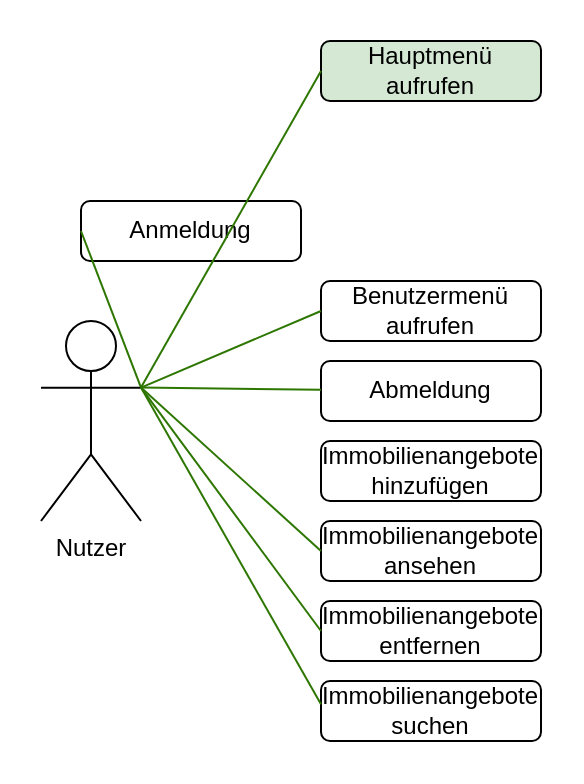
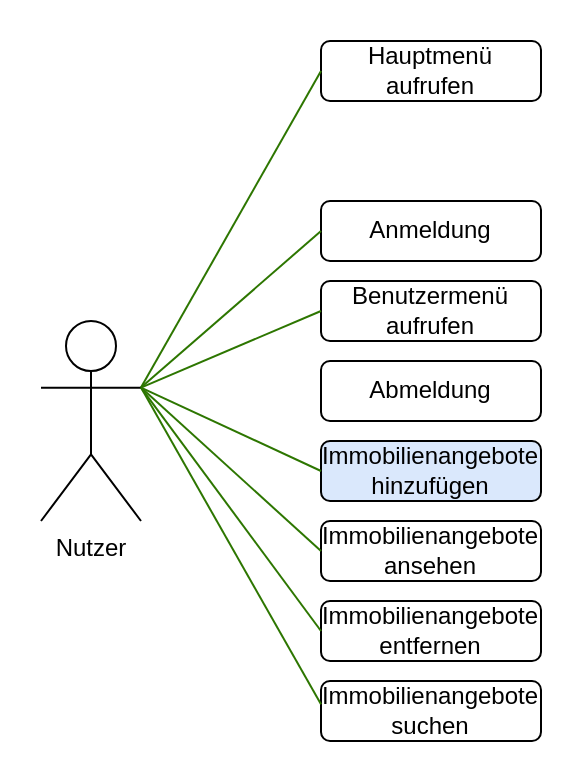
(431, 71) -> (431, 71)
(191, 231) -> (431, 231)
(234, 389) -> (235, 431)
(431, 471) -> (431, 471)
